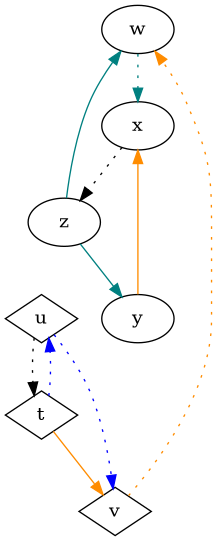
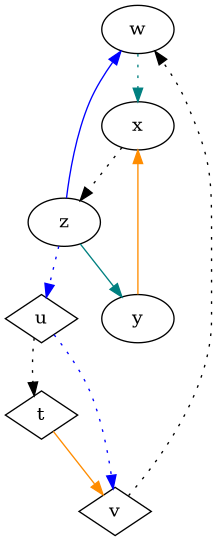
(81, 127) -> (81, 127)
(212, 285) -> (212, 285)
(50, 374) -> (54, 265)
